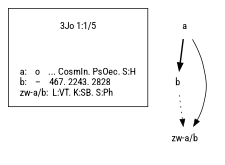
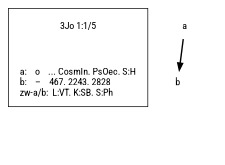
(185, 139) -> none
